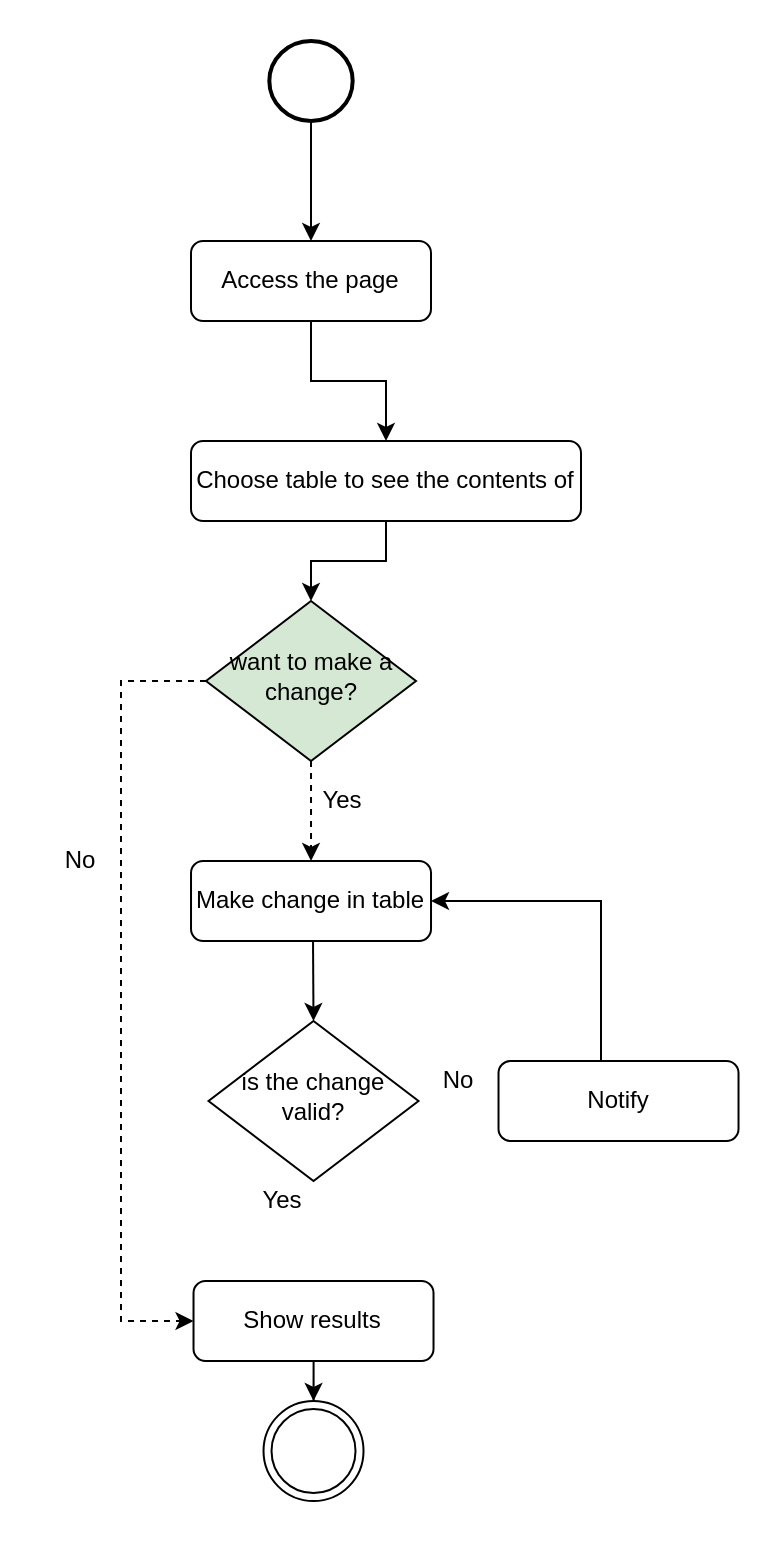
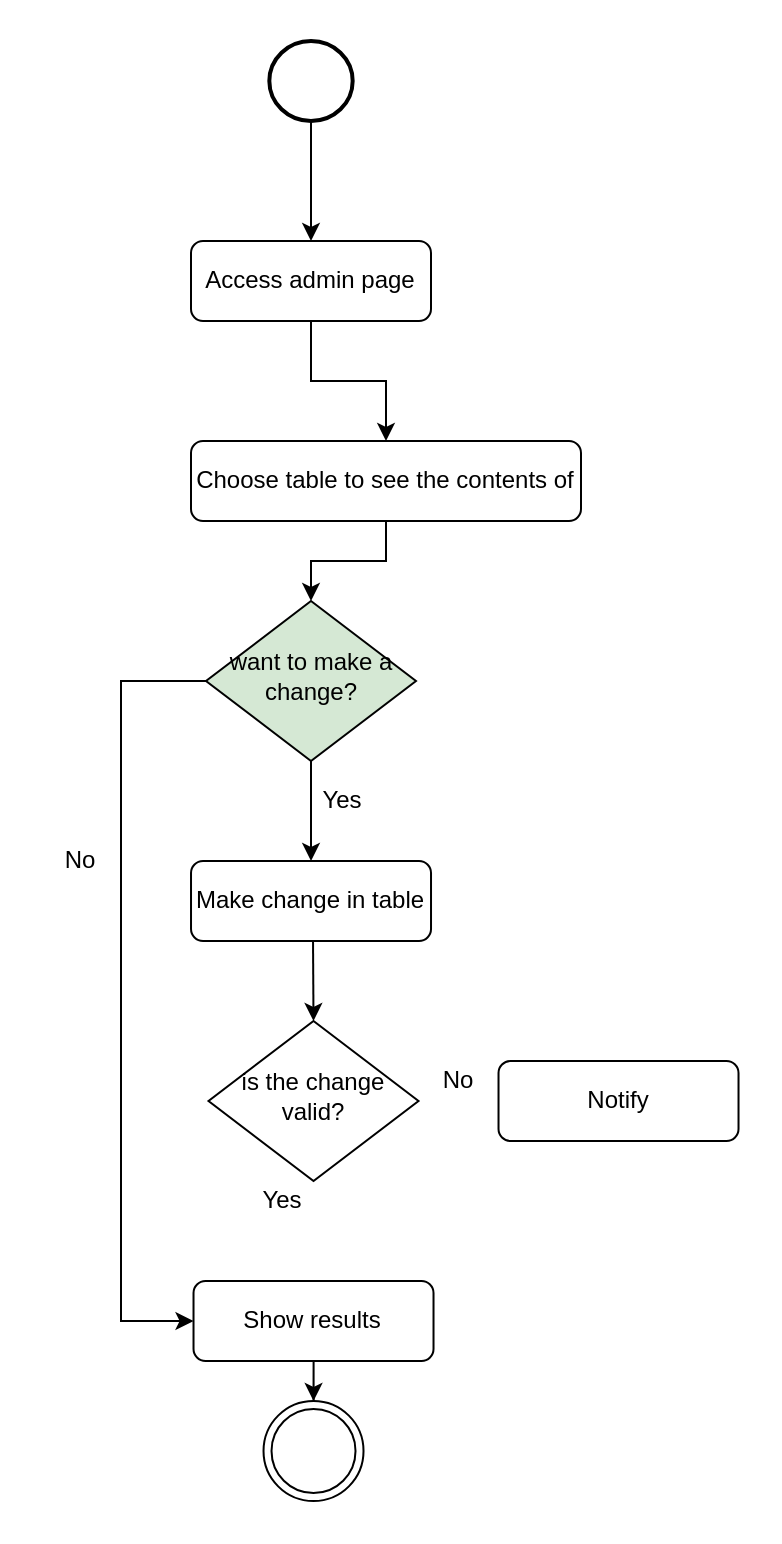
(311, 281) -> (311, 281)
(311, 805) -> (311, 805)
(601, 903) -> none
(121, 988) -> (121, 988)
